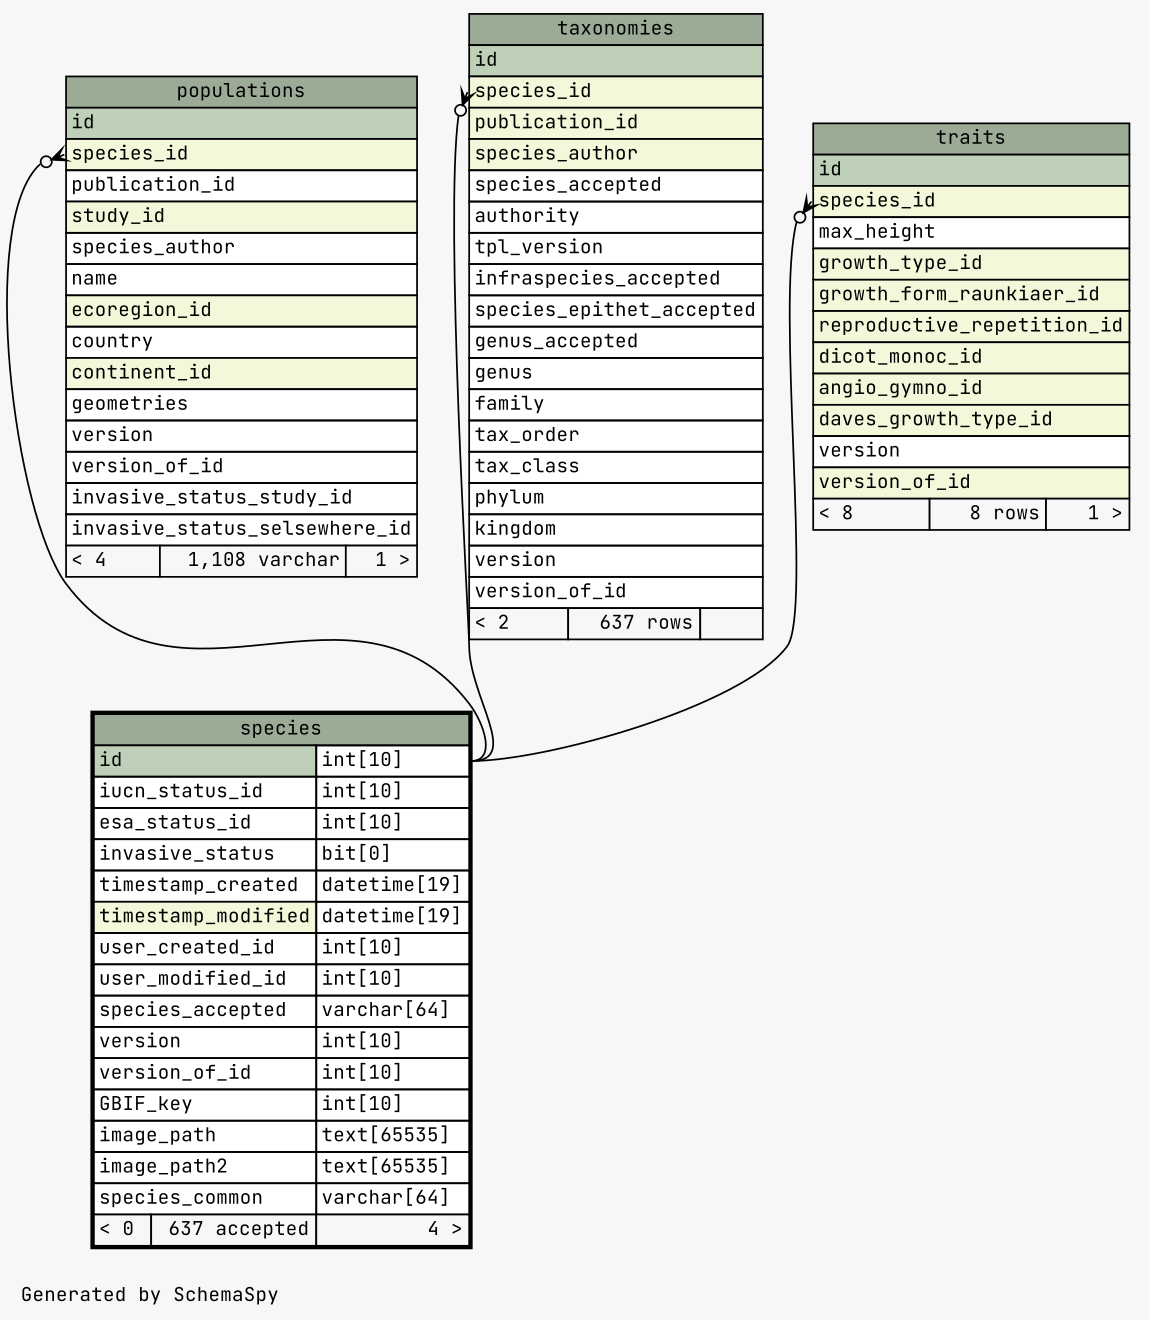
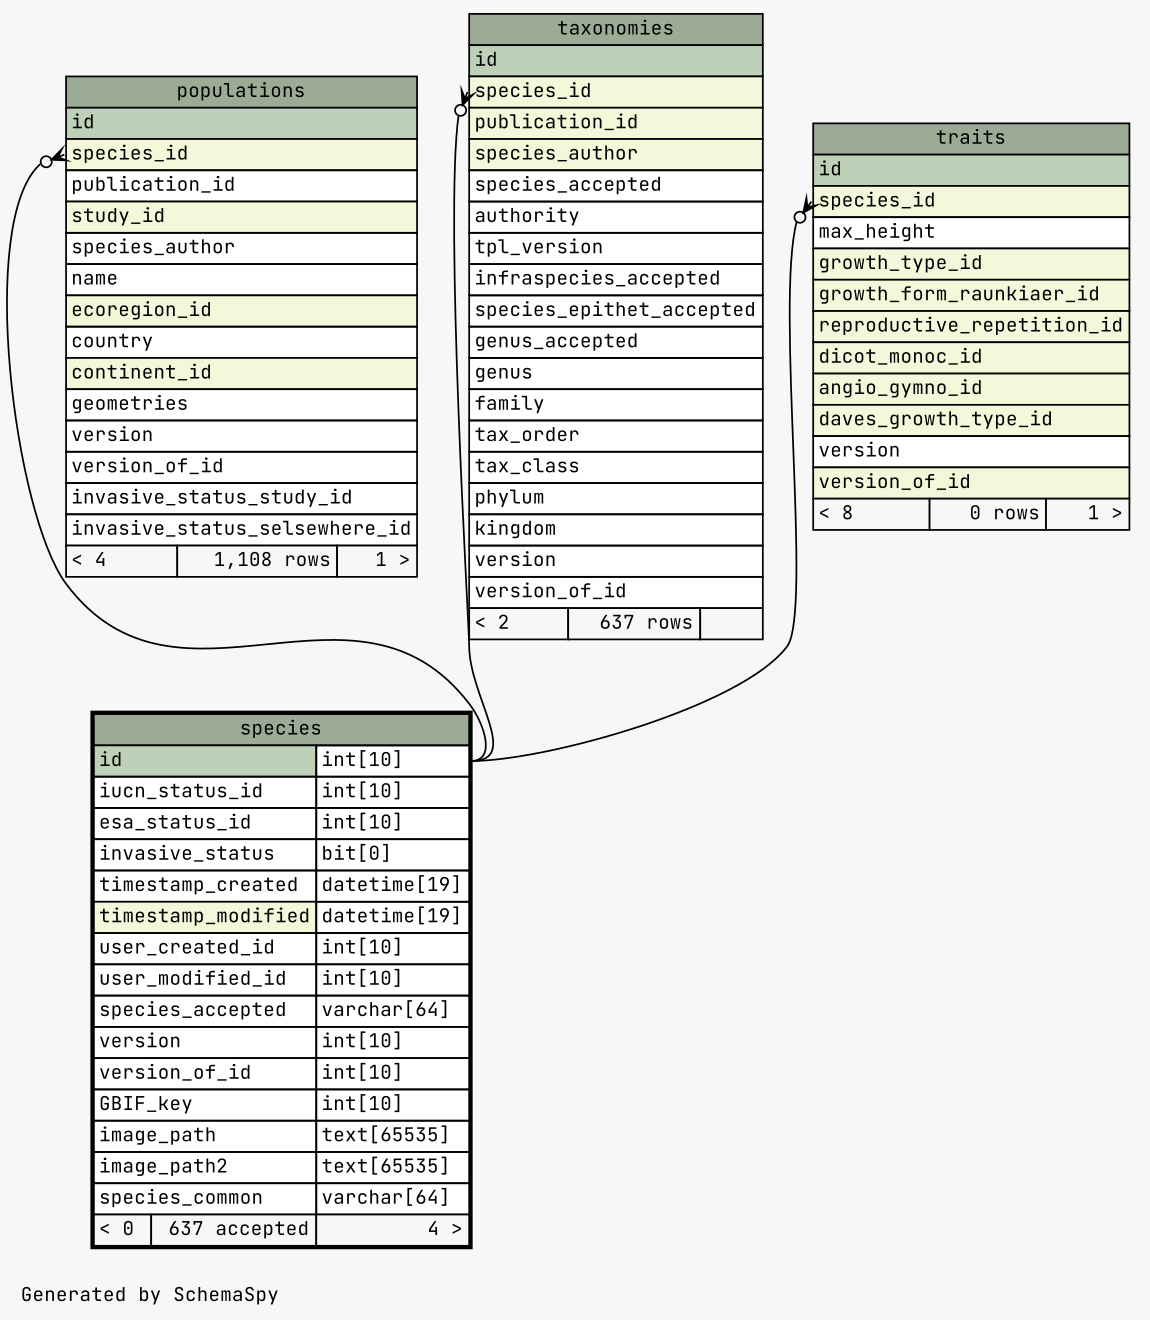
(1005, 513) -> (1005, 513)
(264, 560) -> (273, 560)
